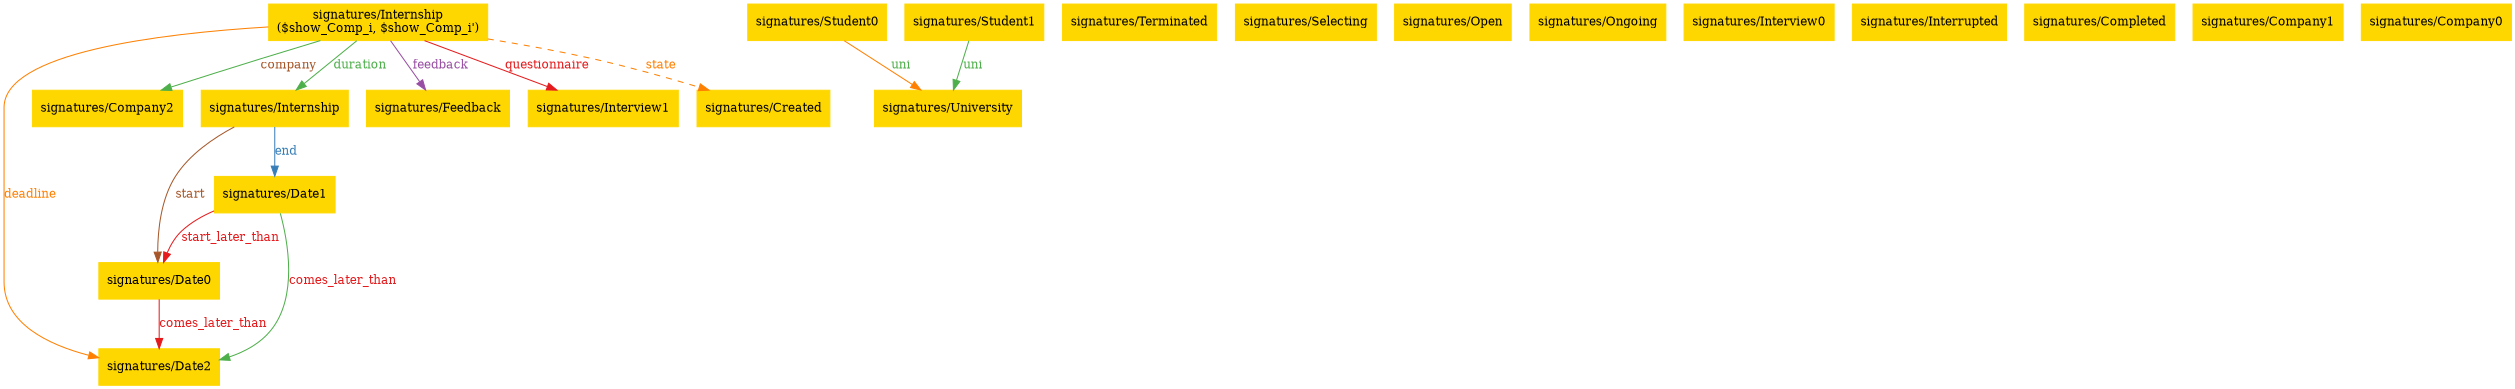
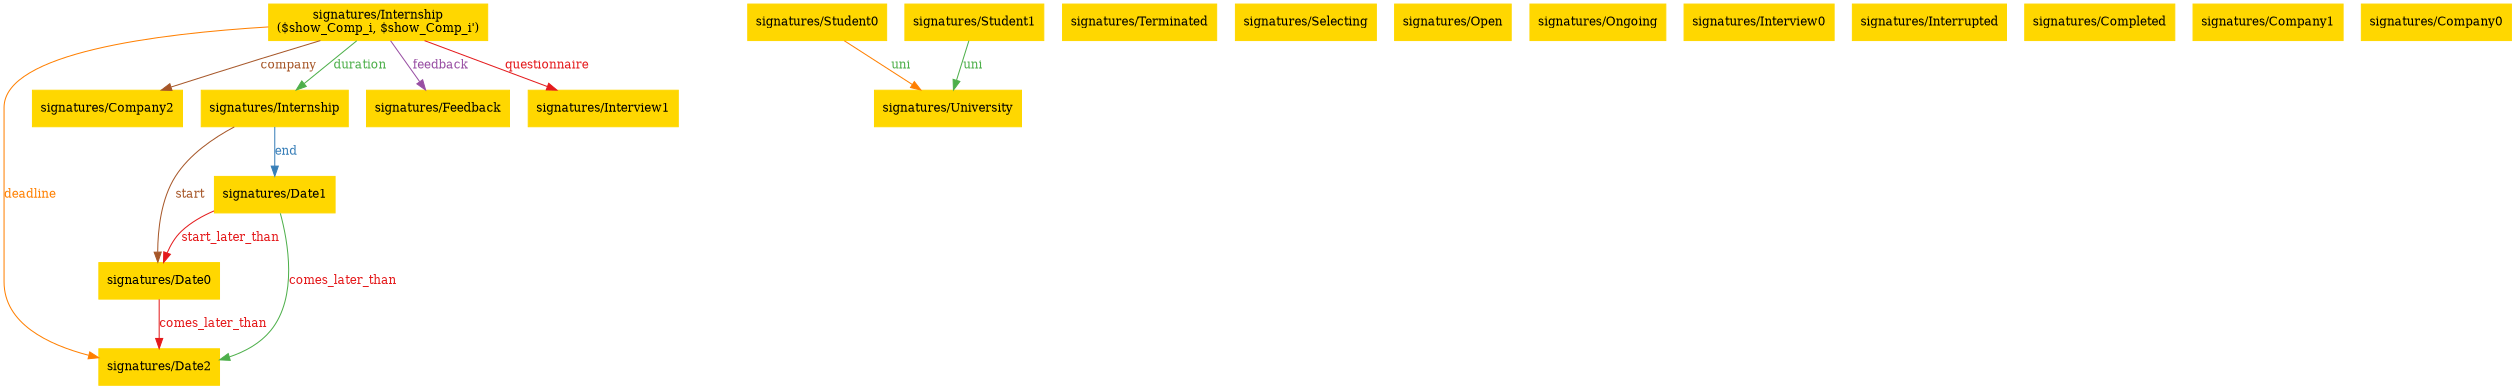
(246, 63) -> (246, 63)
(763, 108) -> none
